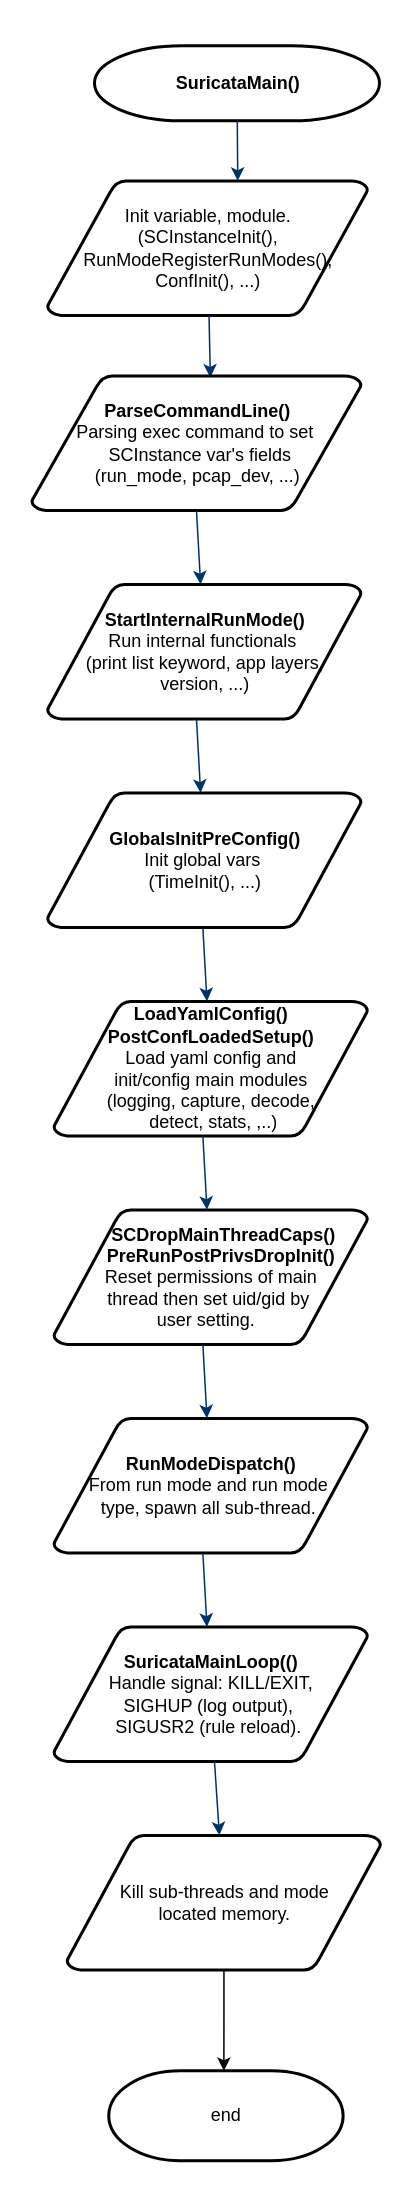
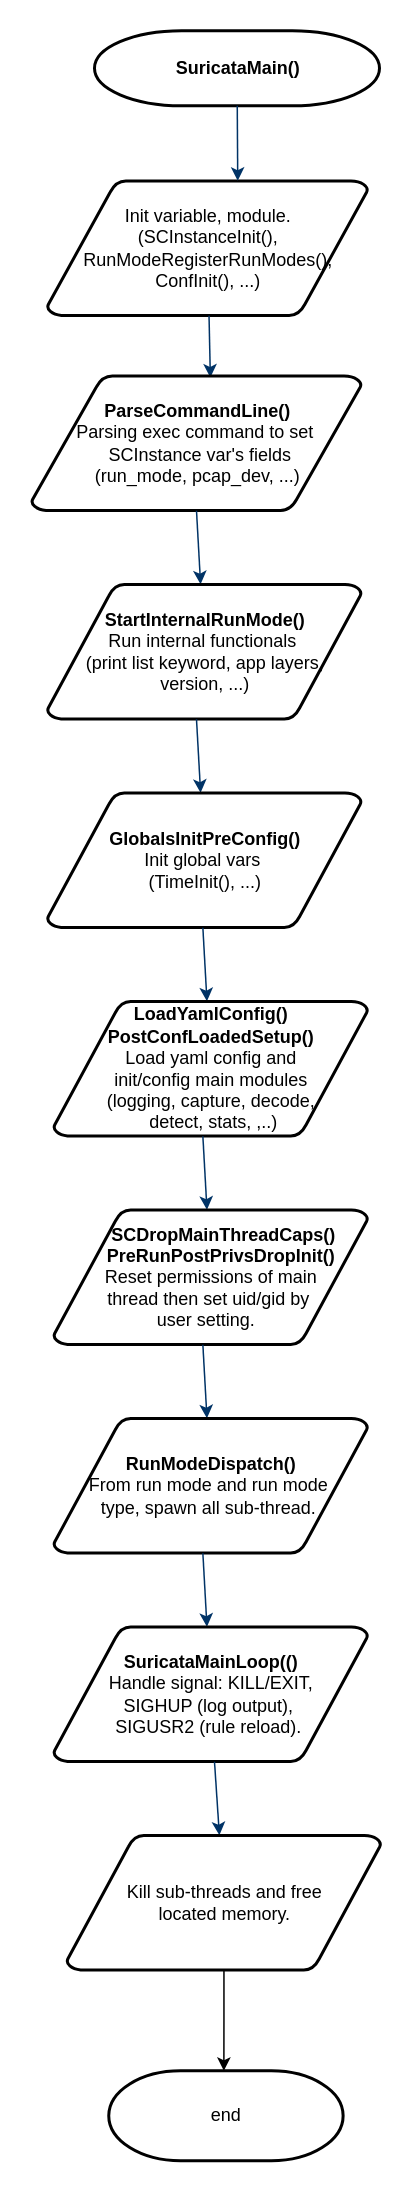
(237, 83) -> (237, 68)
(225, 1903) -> (225, 1903)
